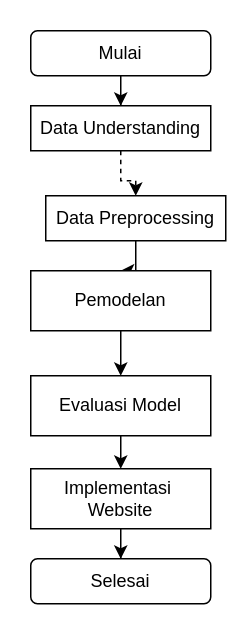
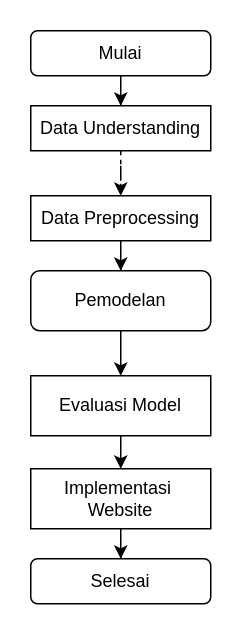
(136, 218) -> (121, 218)
(121, 301) -> (121, 301)
